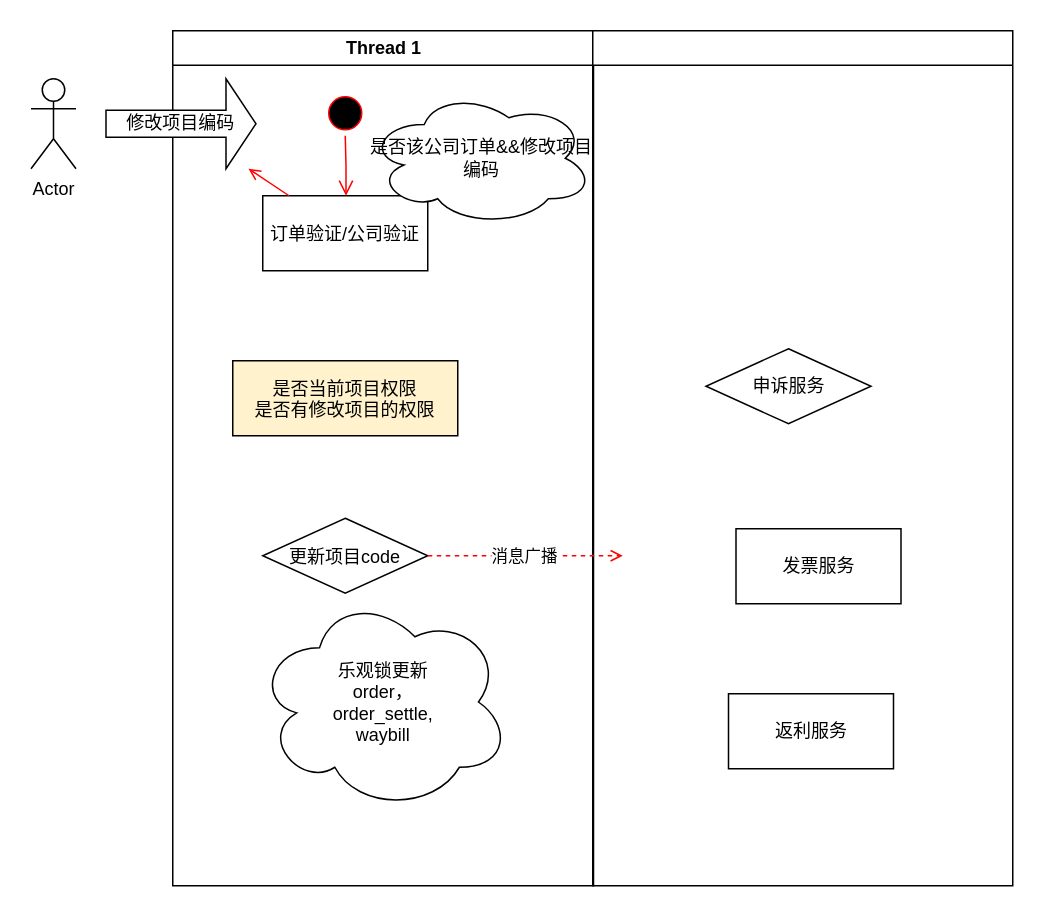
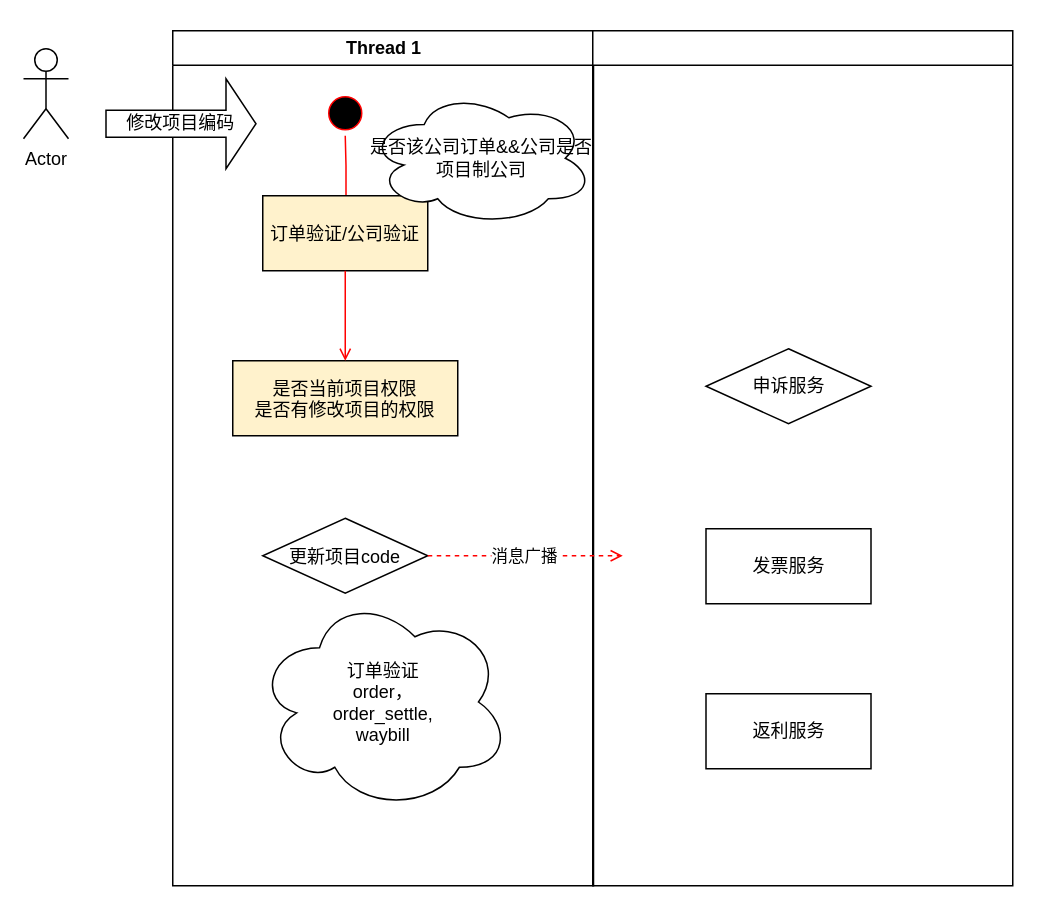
(53, 124) -> (46, 94)
(482, 158) -> (482, 158)
(270, 183) -> (345, 314)
(346, 188) -> (346, 189)
(345, 233) -> (345, 233)
(818, 566) -> (788, 566)
(383, 703) -> (383, 703)
(811, 731) -> (788, 731)
